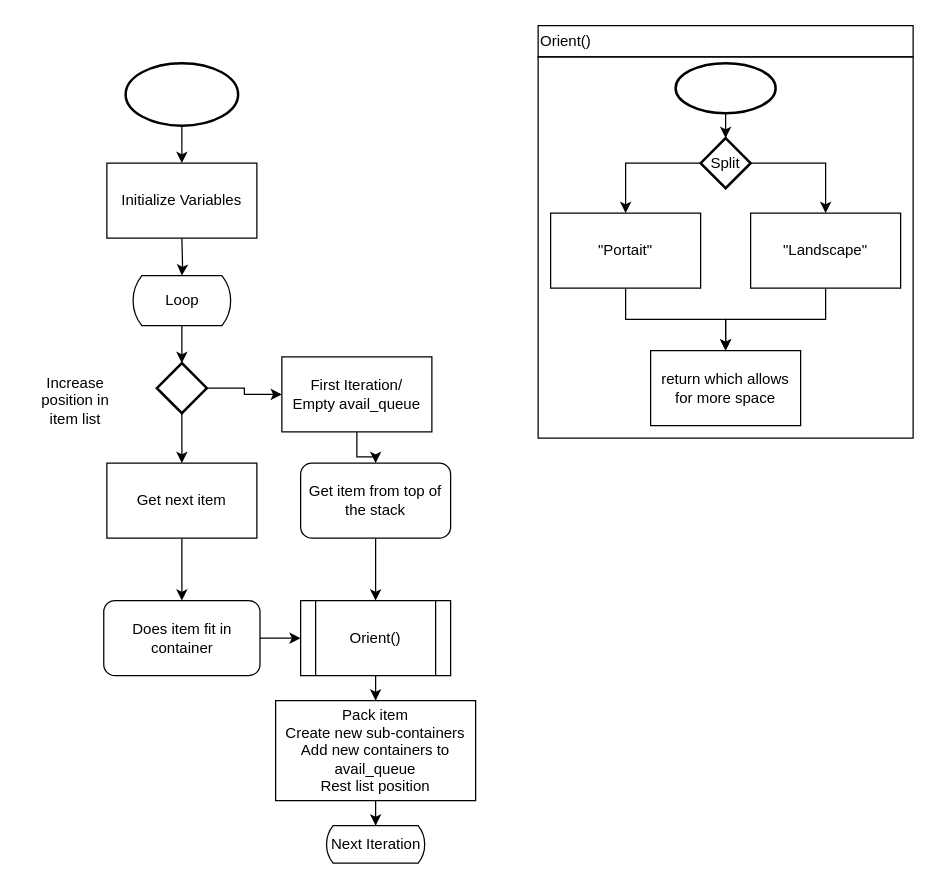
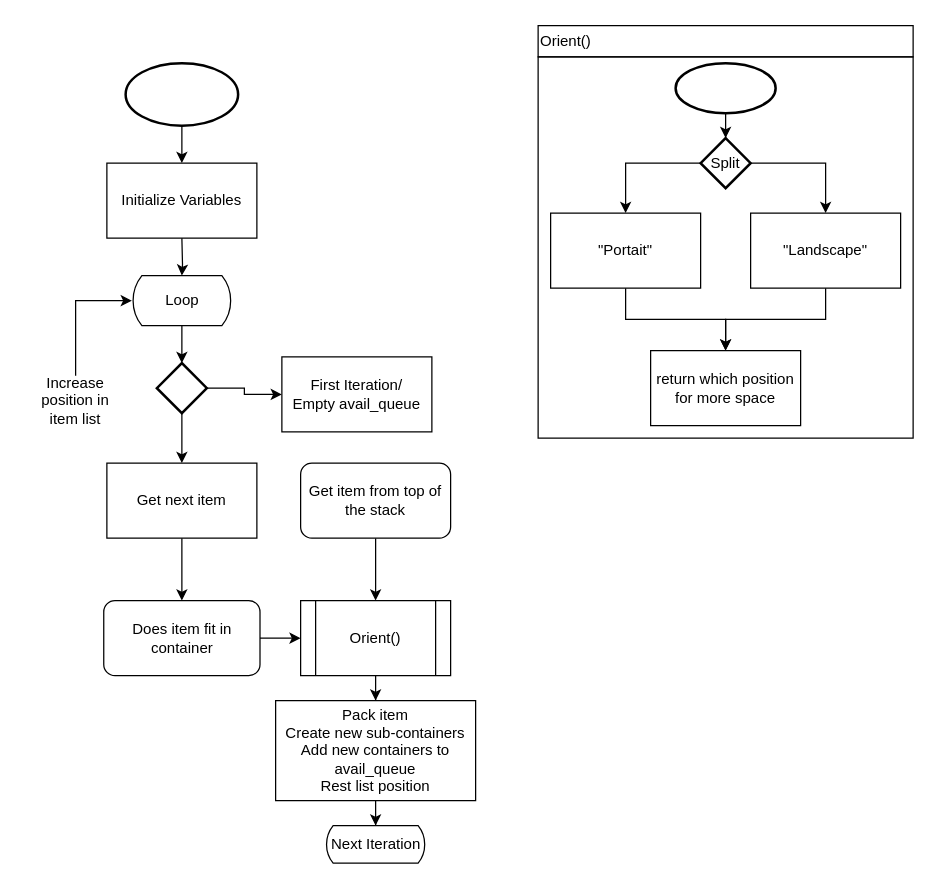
none -> (76, 315)
(726, 388) -> (726, 388)
(357, 454) -> none
